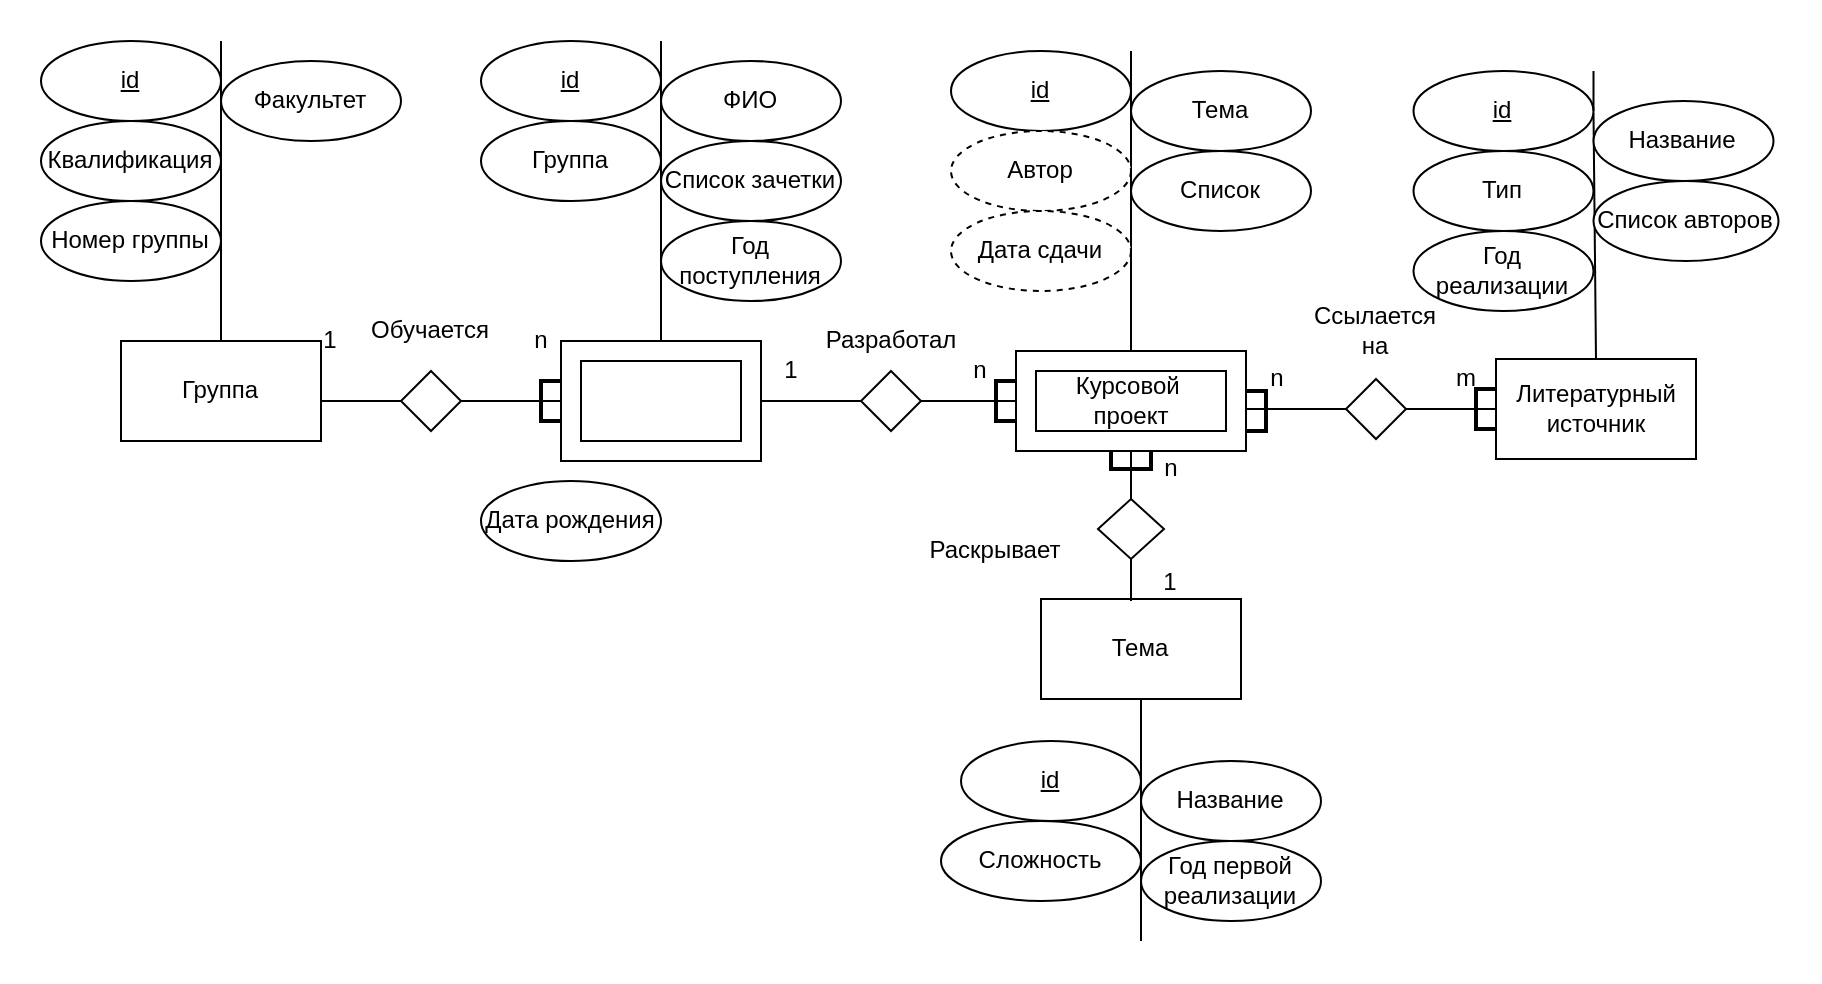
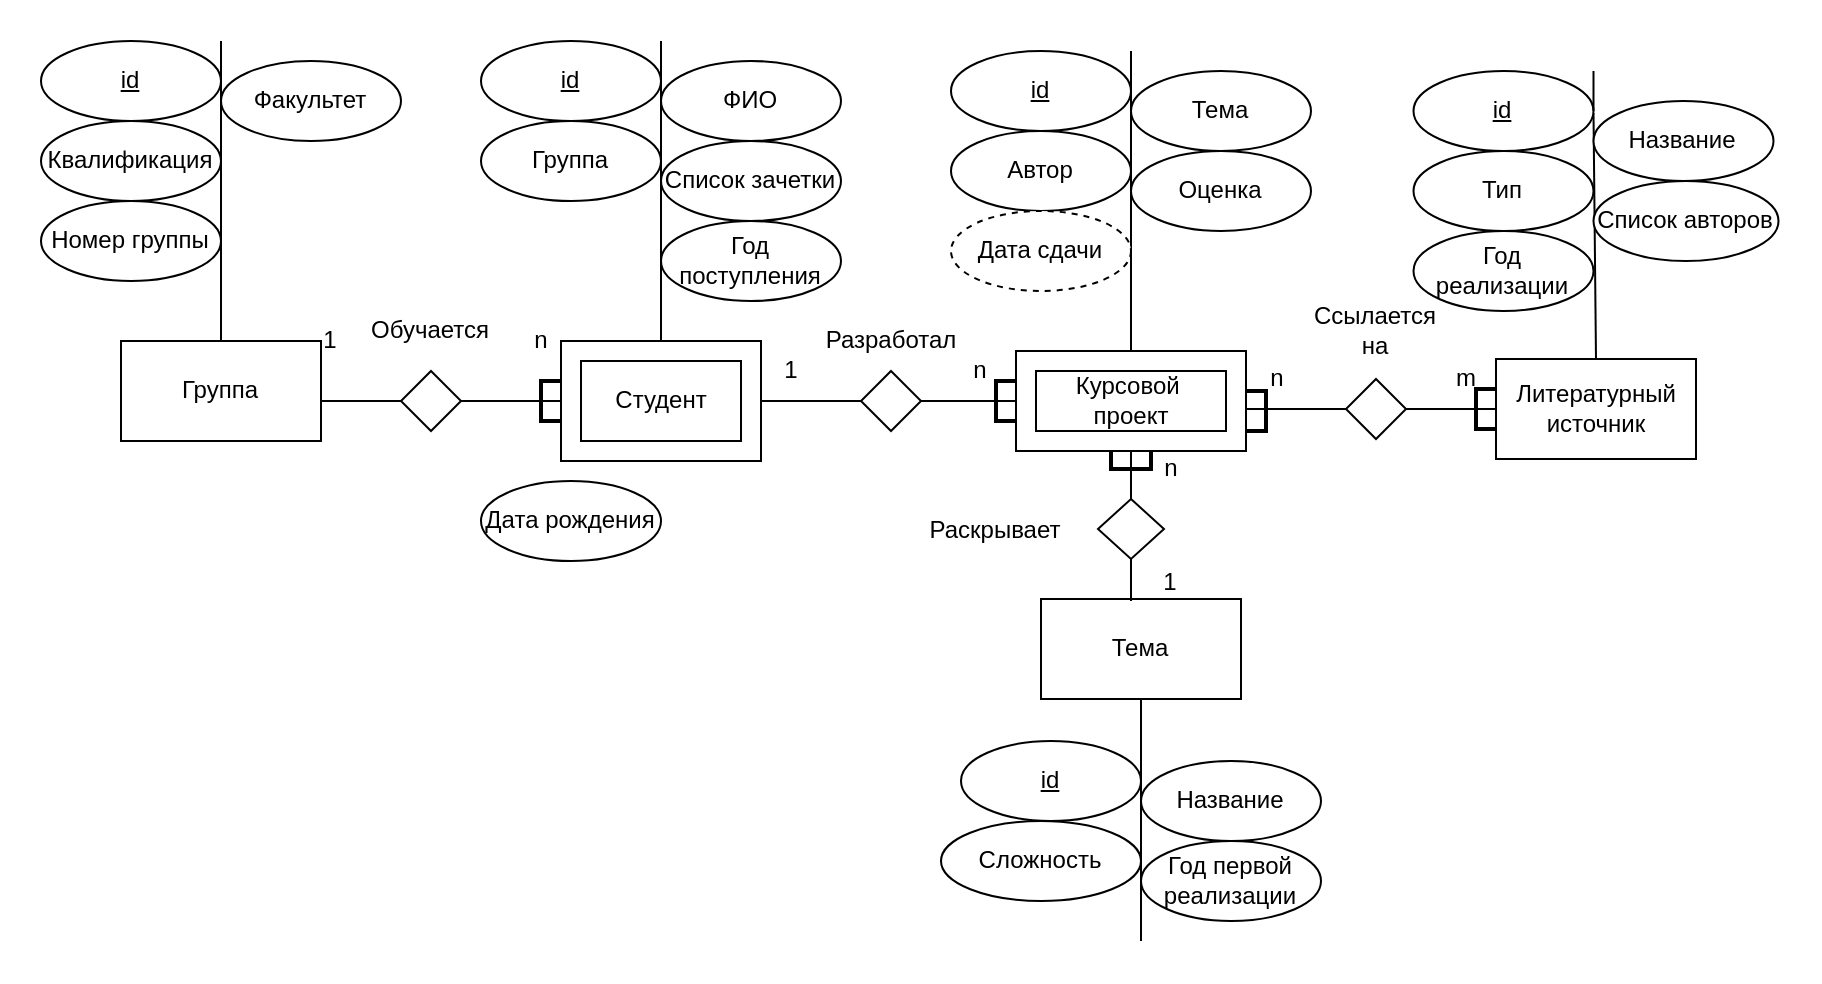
(1041, 171) -> (1041, 171)
(1221, 191) -> (1221, 191)
none -> (661, 401)
(996, 551) -> (996, 531)
